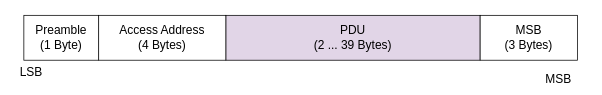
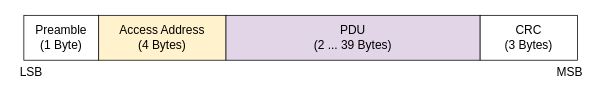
(162, 38) -> (162, 38)
(529, 38) -> (529, 38)
(559, 79) -> (570, 72)
